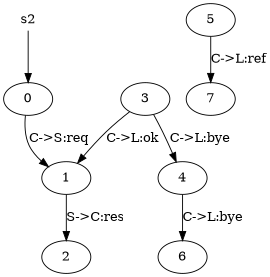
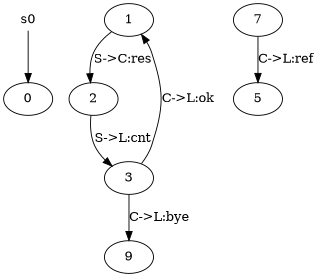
(28, 20) -> (28, 20)
(211, 55) -> (258, 55)
(27, 140) -> none
none -> (92, 140)
(183, 178) -> (129, 257)
(183, 257) -> none
